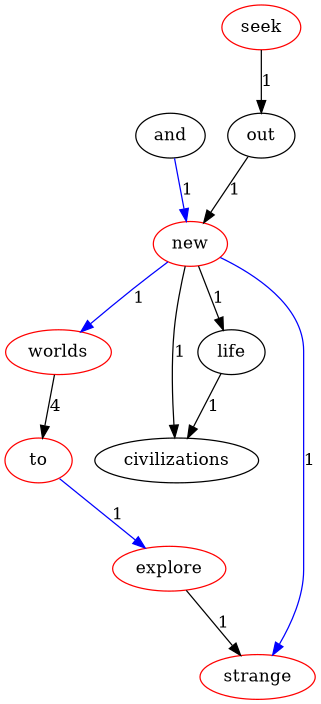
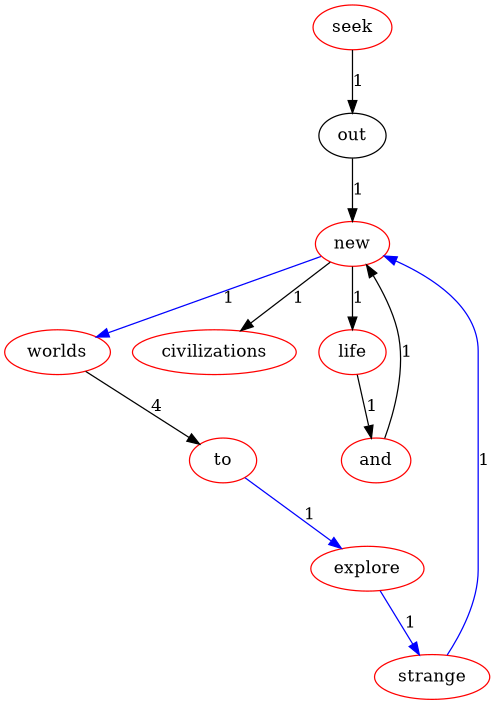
(170, 136) -> (376, 460)
(179, 184) -> (400, 355)
(231, 352) -> (352, 352)
(207, 400) -> (363, 400)
(304, 434) -> (478, 442)
(177, 460) -> (214, 352)
(209, 618) -> (397, 618)
